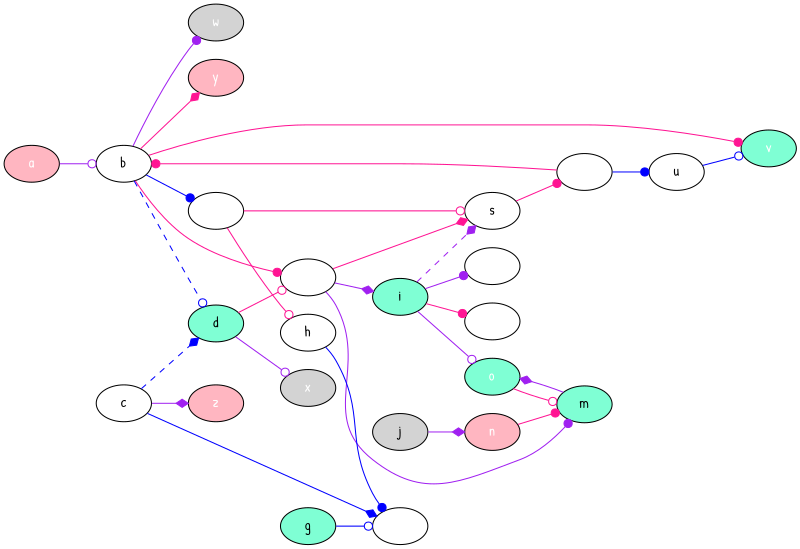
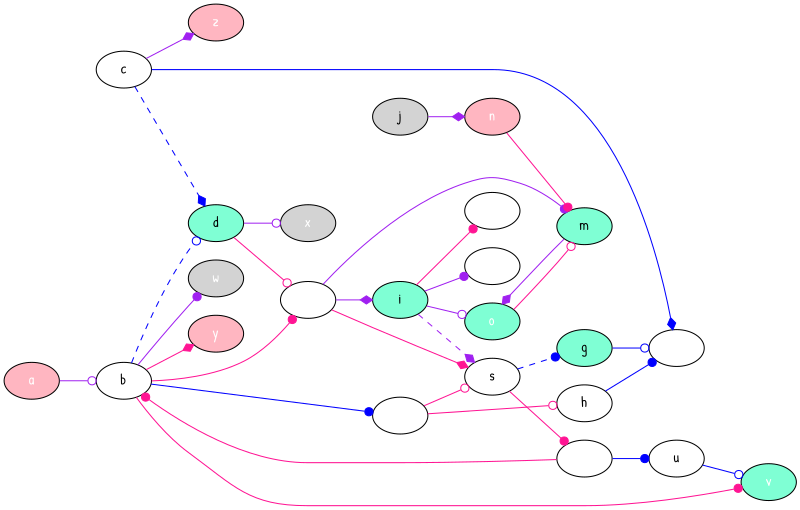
none -> (534, 364)
